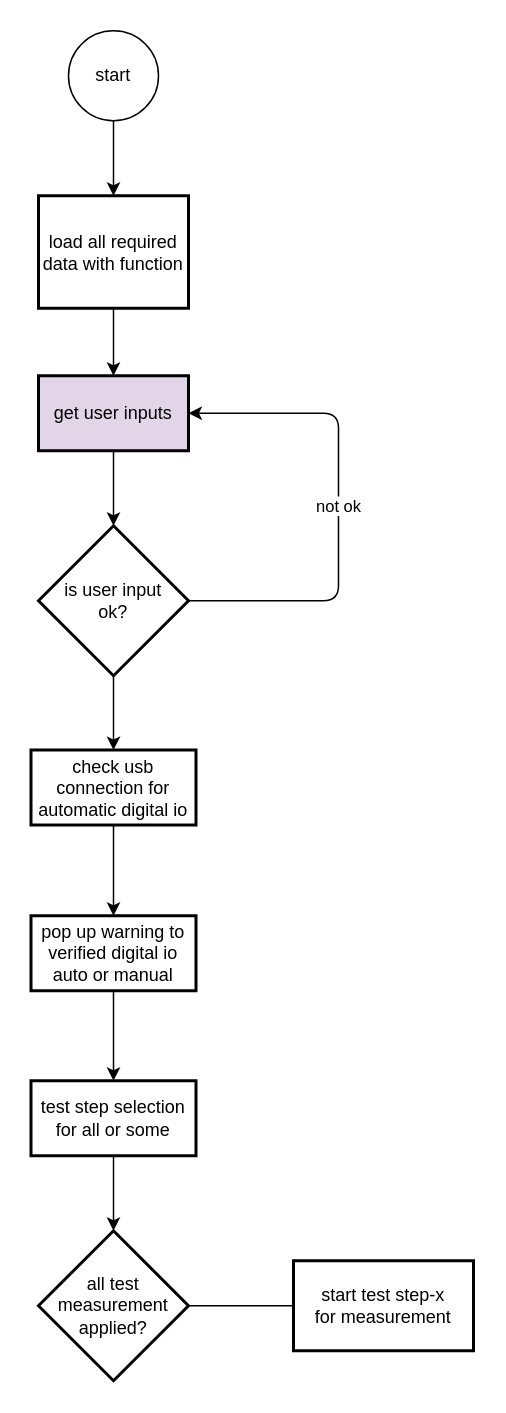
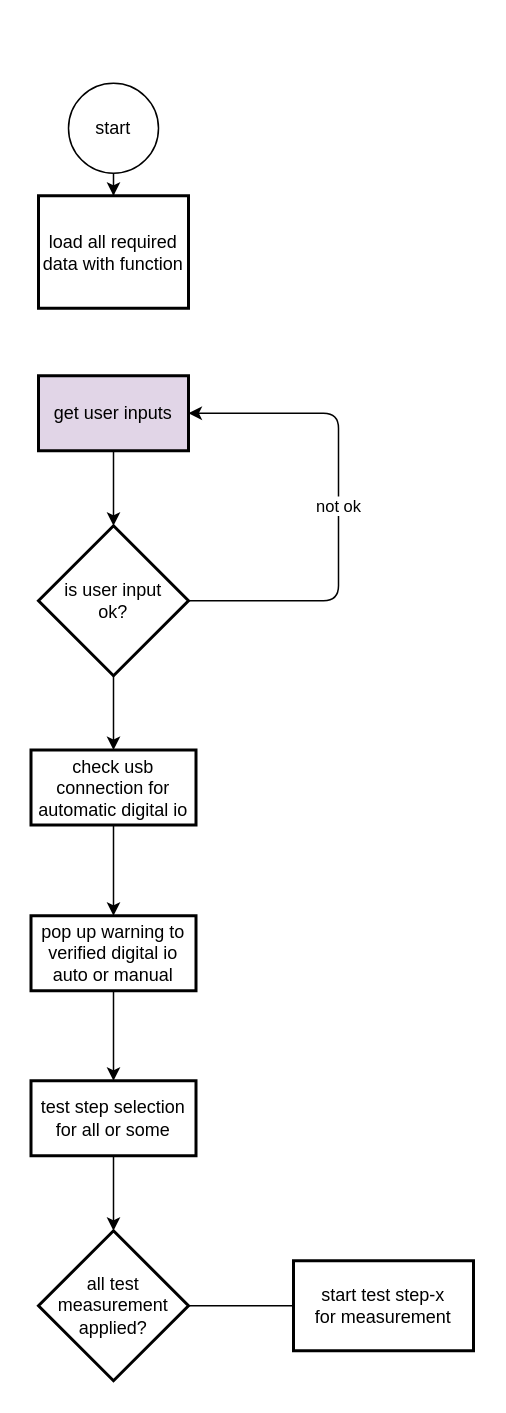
(113, 76) -> (113, 128)
(113, 337) -> none
